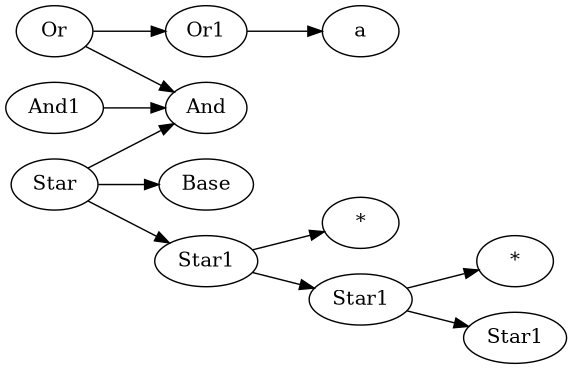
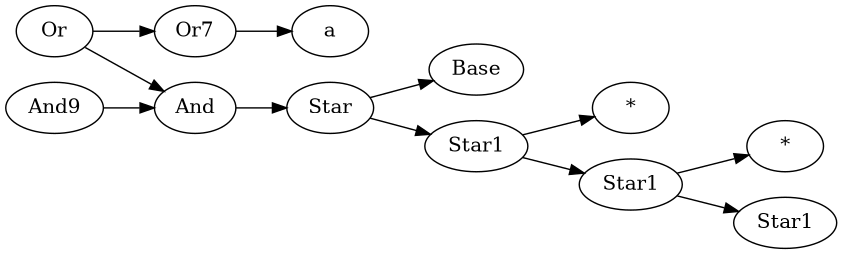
(206, 31) -> (195, 31)
(55, 108) -> (55, 108)
(124, 149) -> (254, 108)
